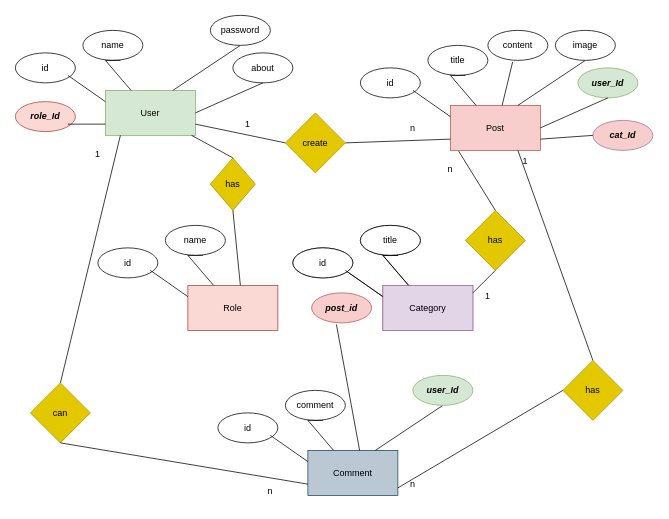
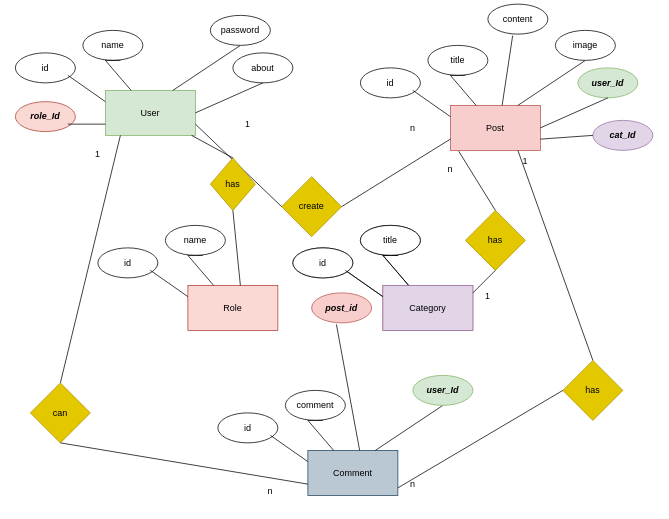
(518, 45) -> (518, 19)
(623, 135) -> (623, 135)
(315, 143) -> (312, 207)
